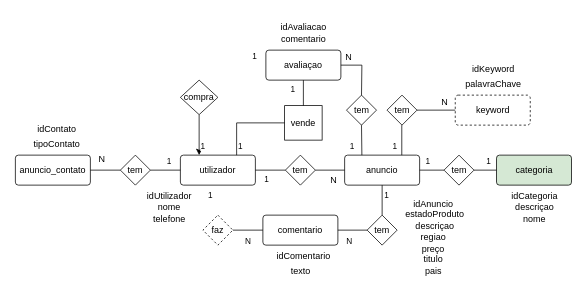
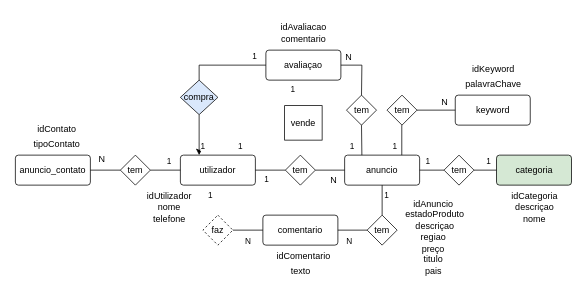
none -> (225, 65)
(303, 92) -> none
(199, 97) -> (199, 97)
(493, 110) -> (493, 110)
(245, 123) -> none
